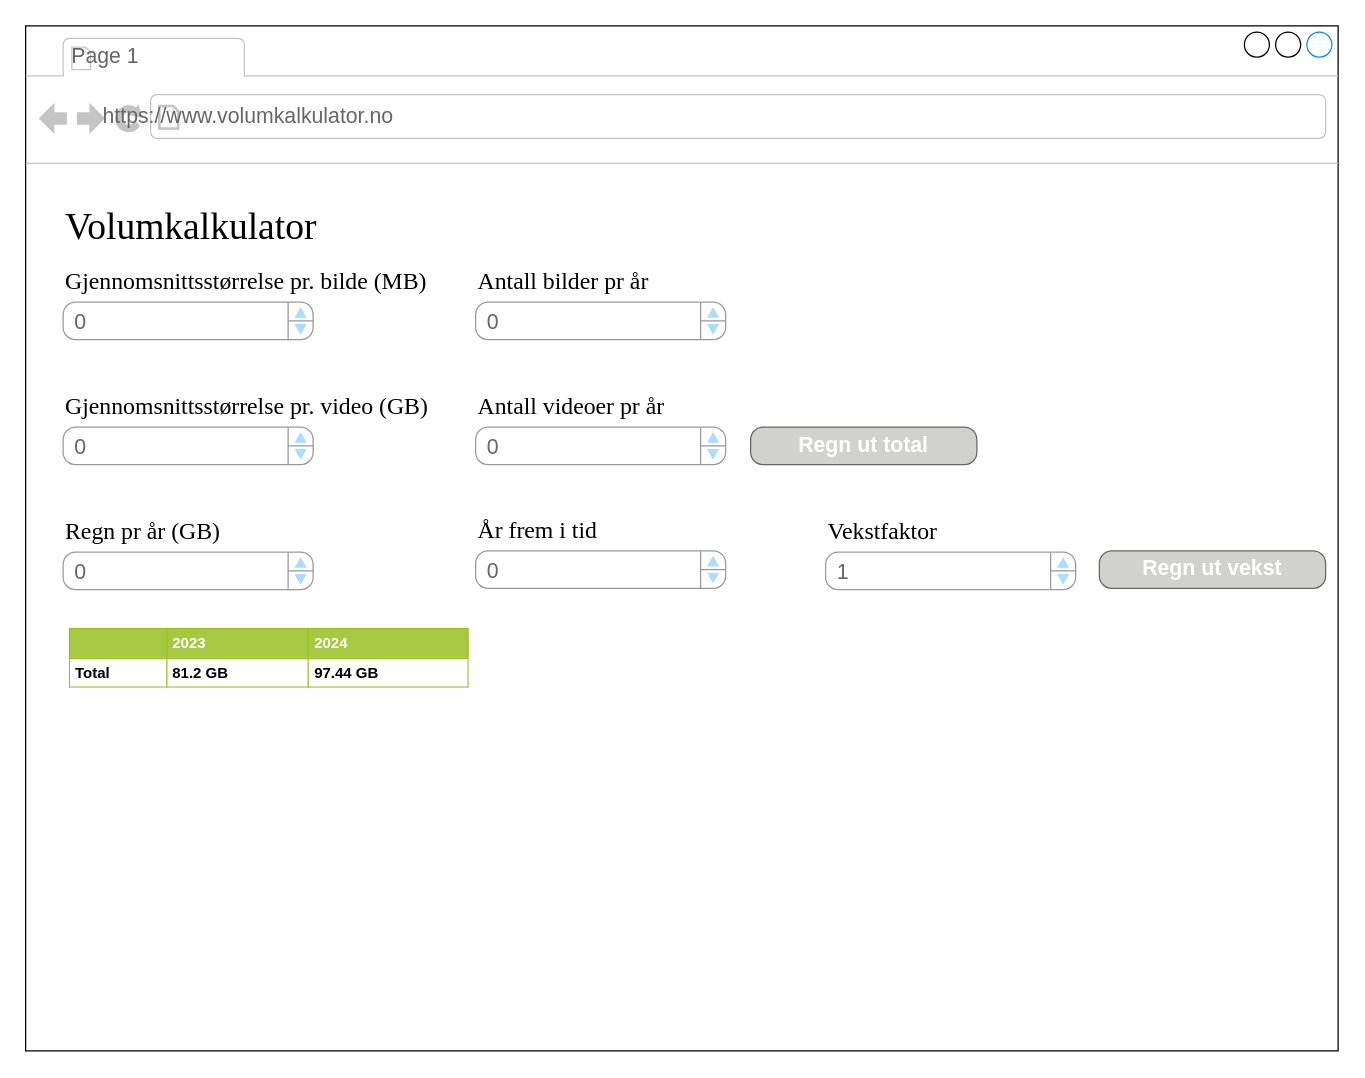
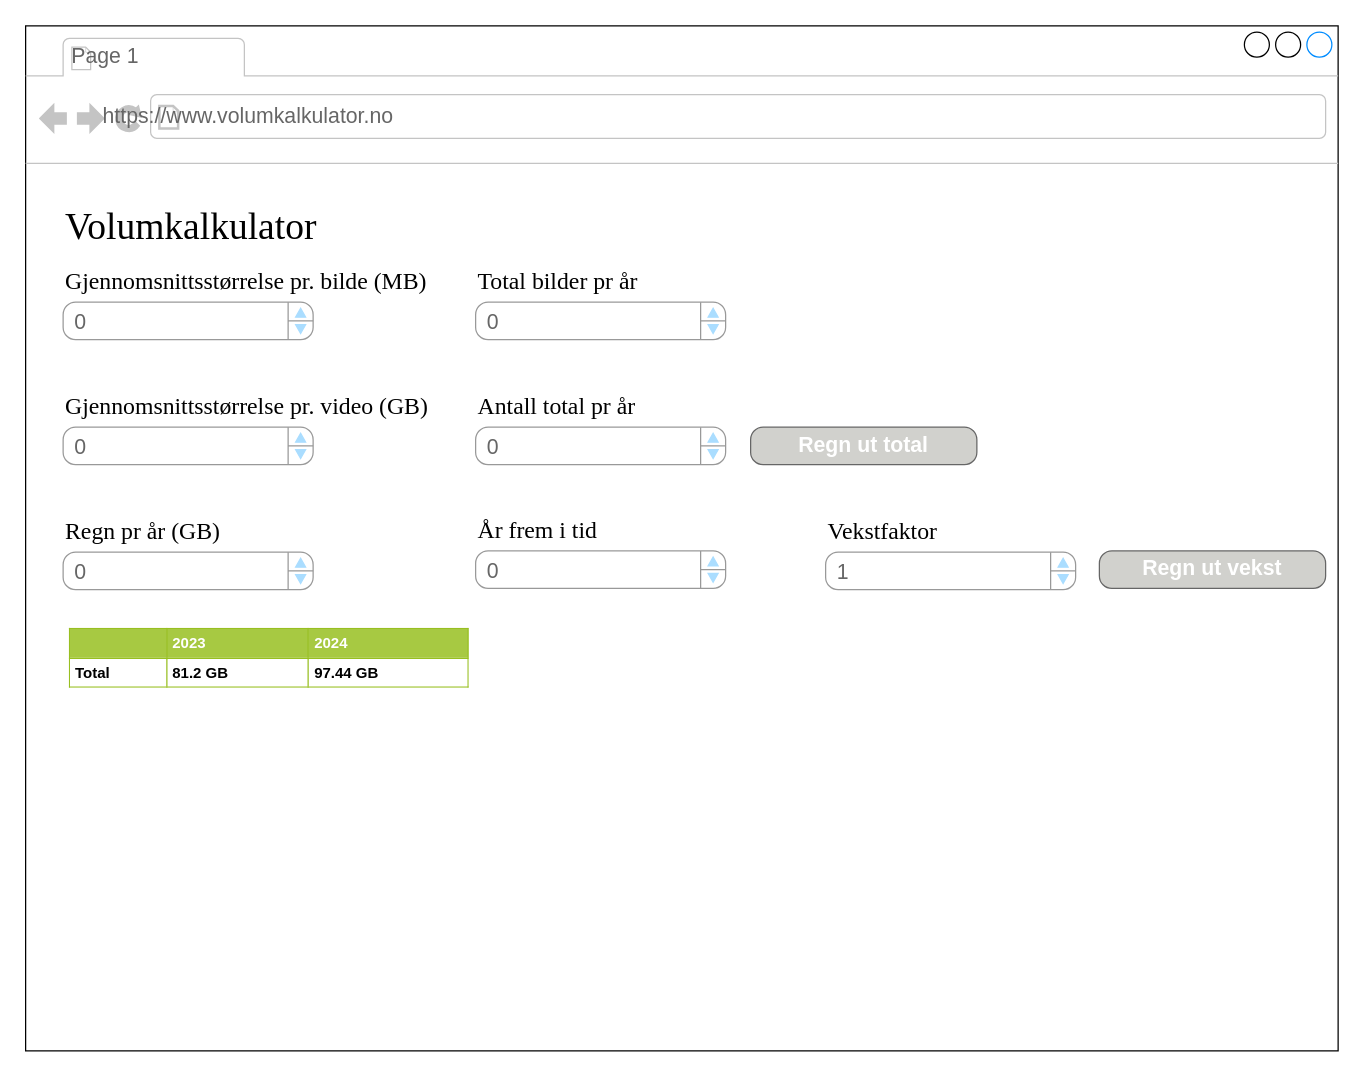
(644, 277) -> (638, 277)
(659, 402) -> (638, 402)
